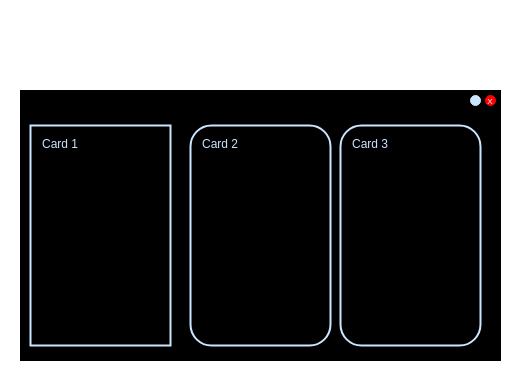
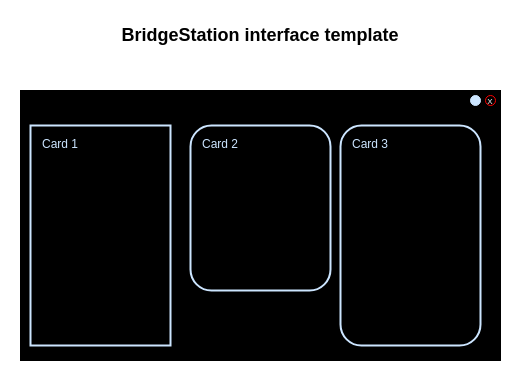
none -> (261, 36)
(491, 101) -> (491, 101)
(261, 236) -> (261, 208)
